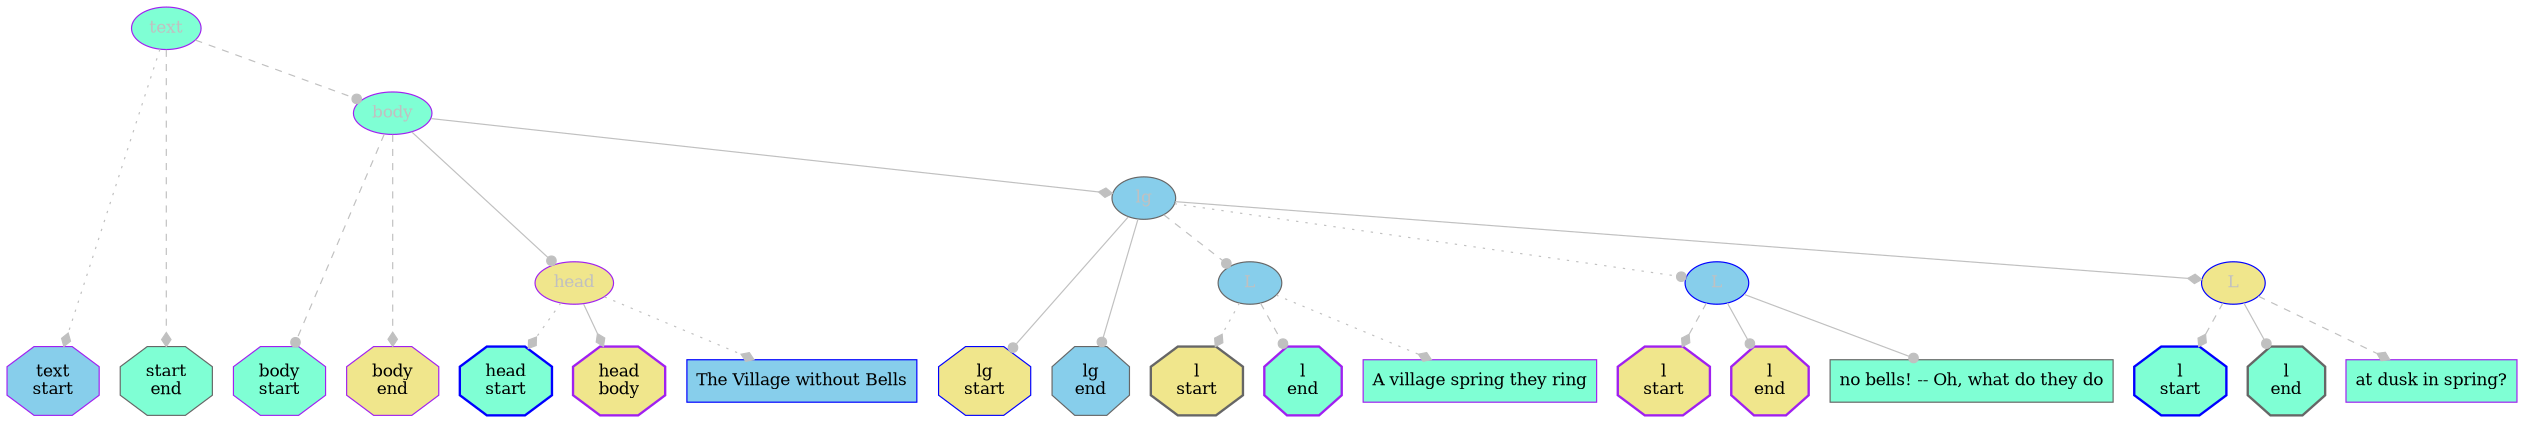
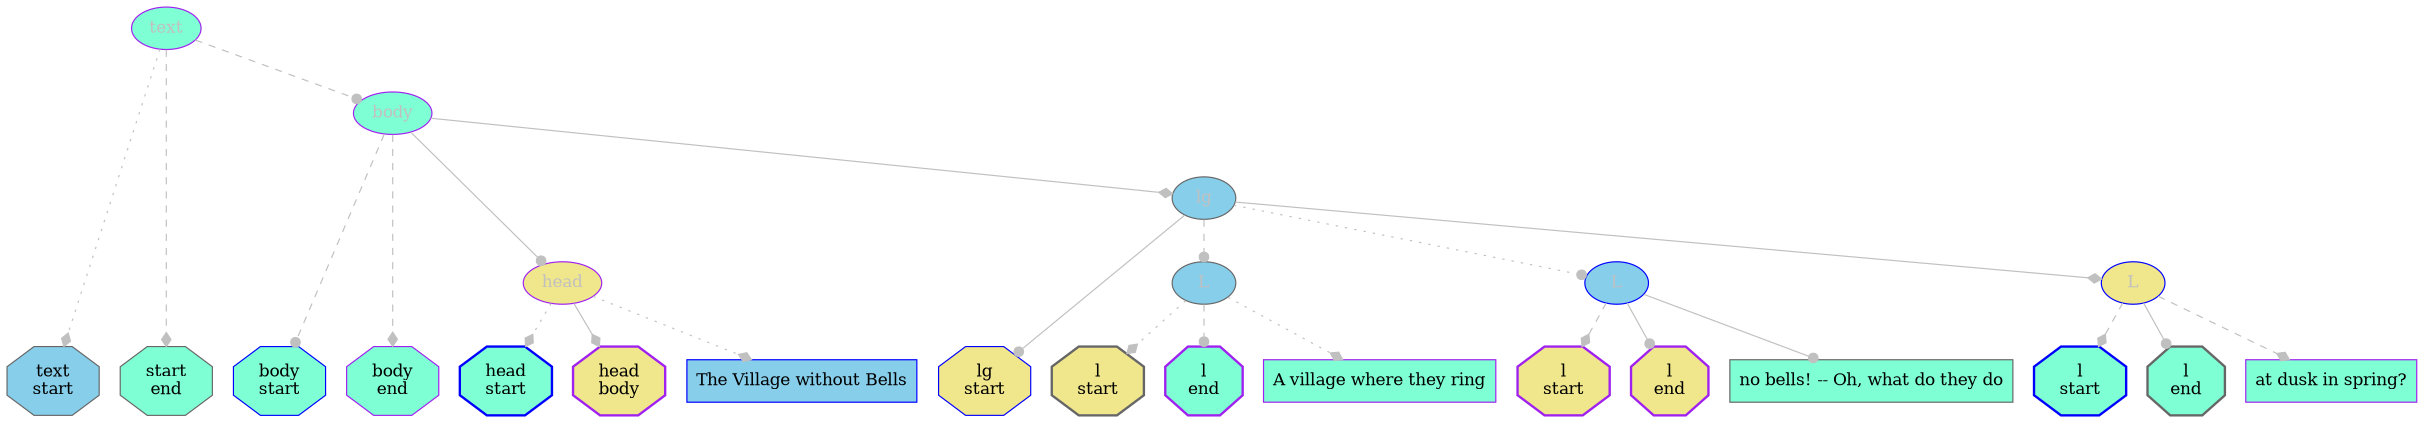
(53, 381) -> (53, 381)
(279, 381) -> (279, 381)
(393, 381) -> (393, 381)
(1091, 381) -> none
(1480, 381) -> (1380, 381)
